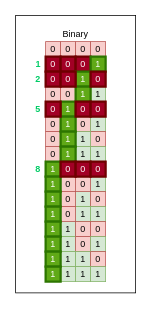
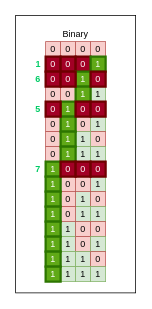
(38, 79) -> (38, 79)
(38, 169) -> (38, 169)
